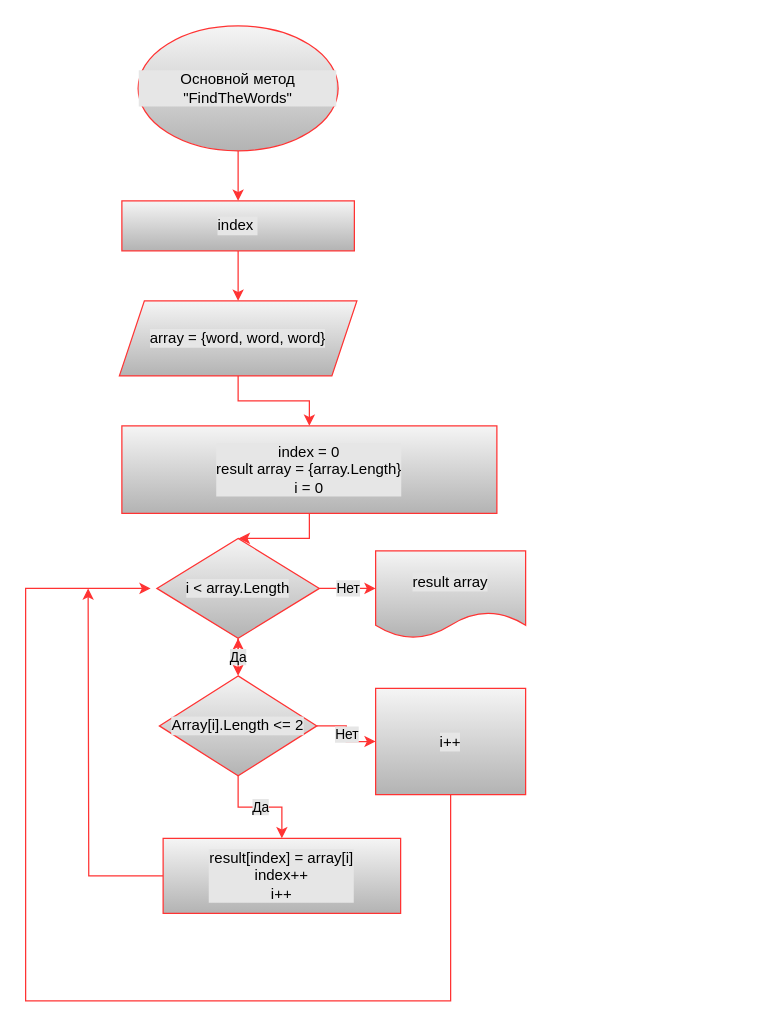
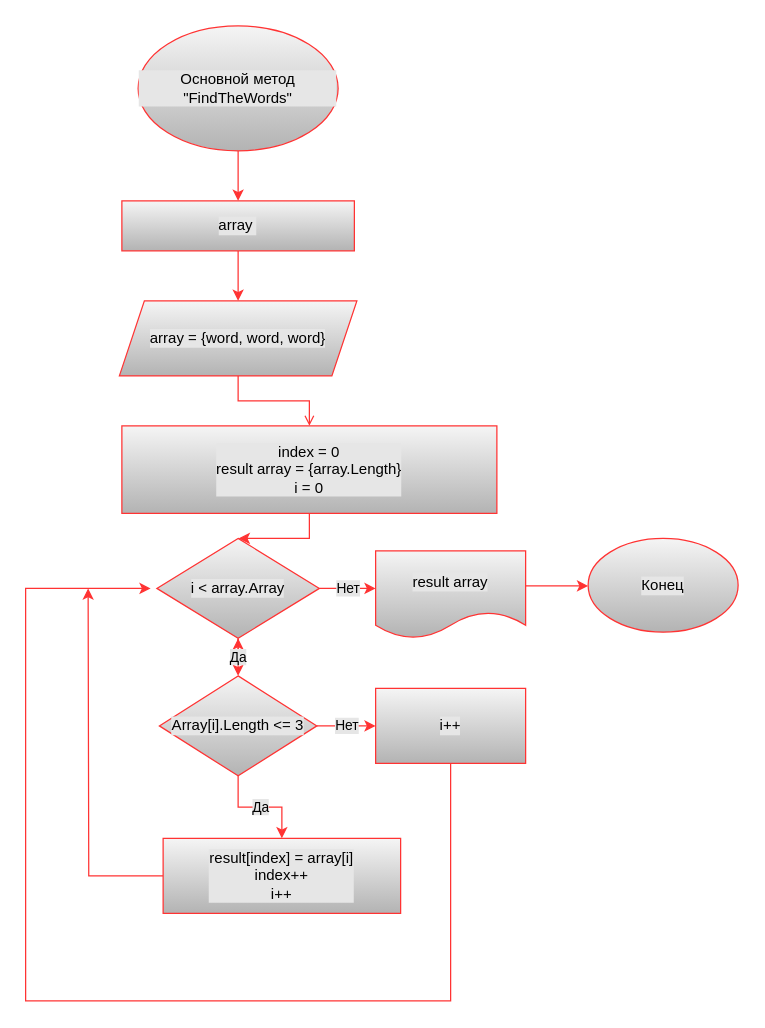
(238, 226) -> (238, 226)
(309, 416) -> (309, 418)
none -> (663, 585)
none -> (553, 586)
(238, 588) -> (238, 588)
(238, 726) -> (238, 726)
(451, 741) -> (451, 726)
